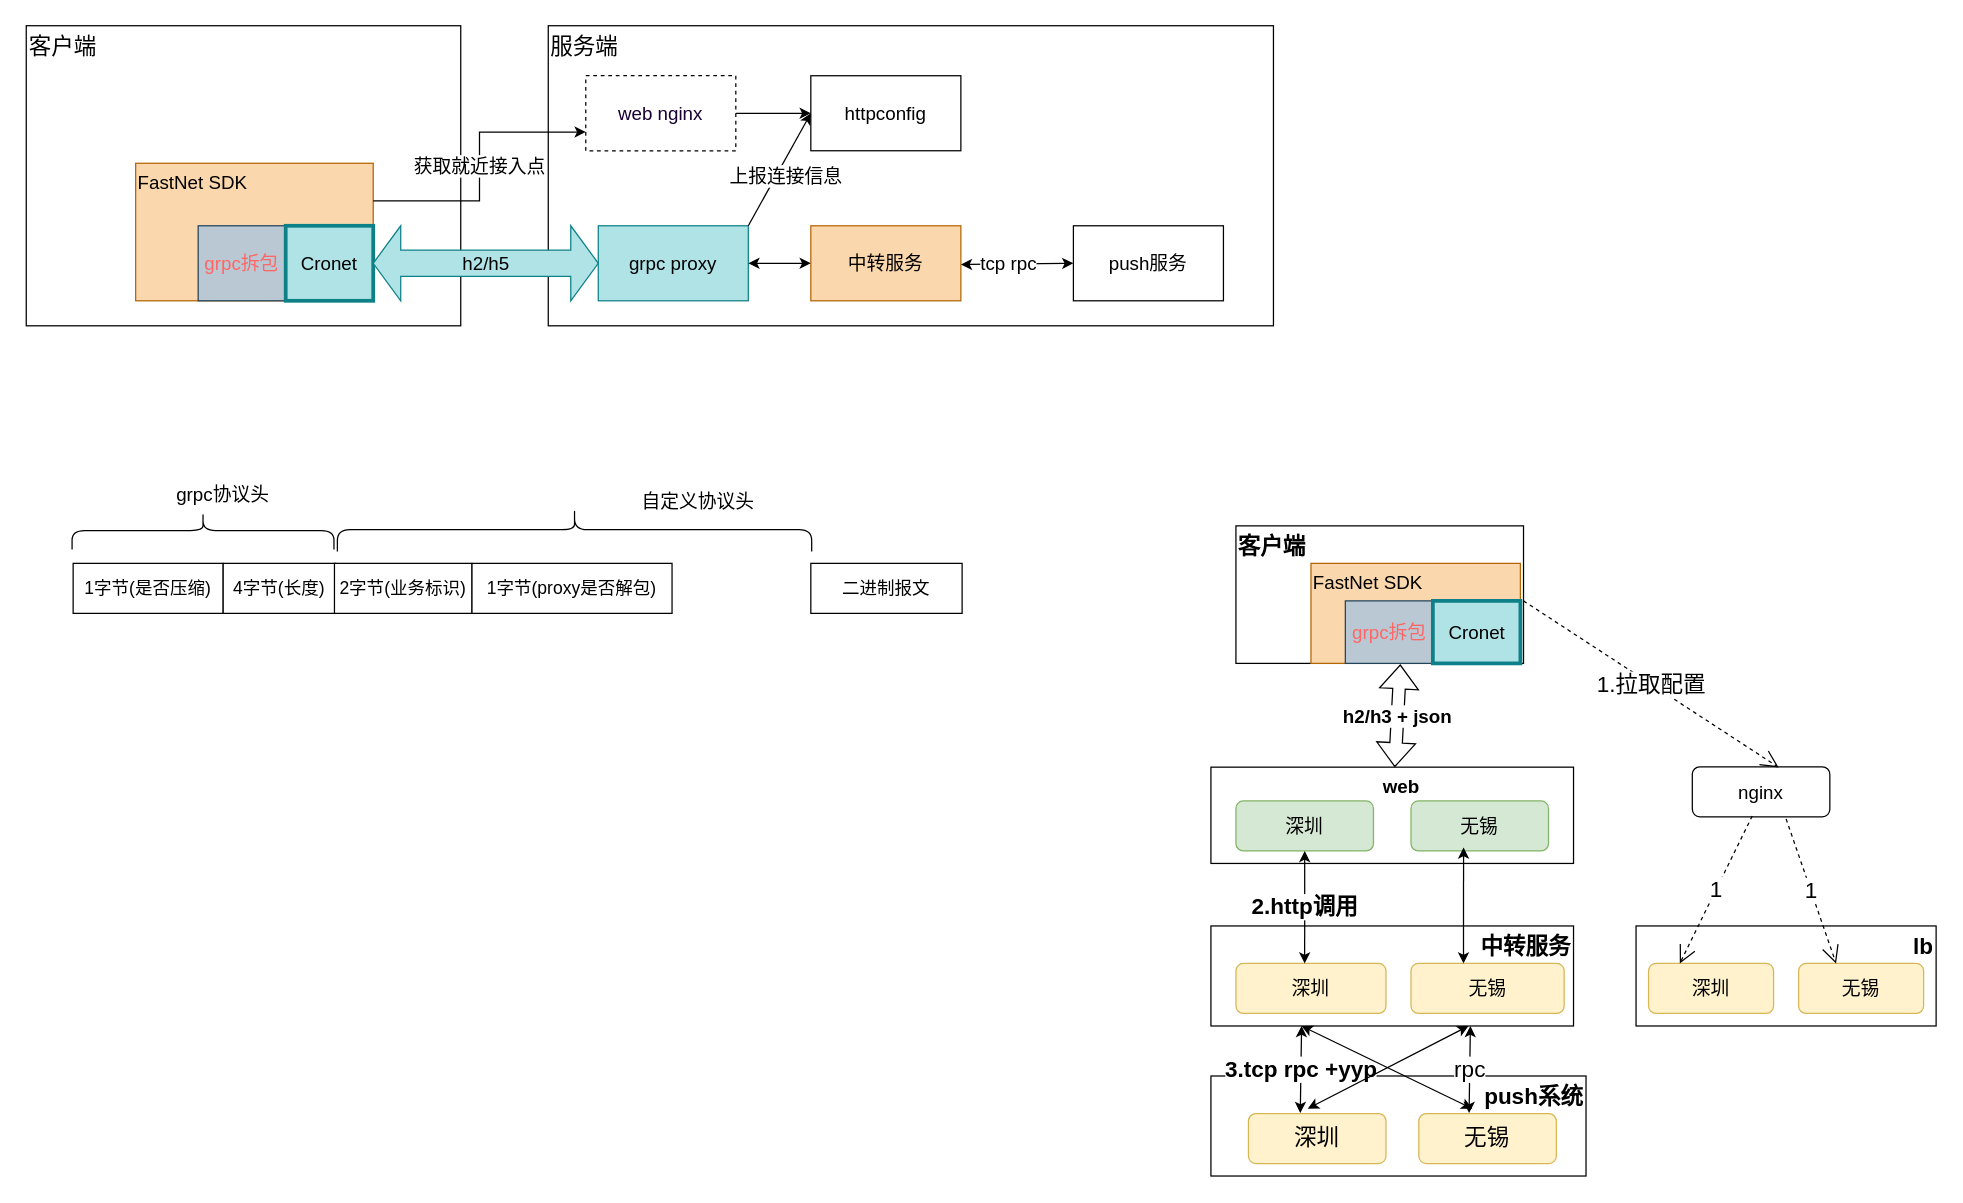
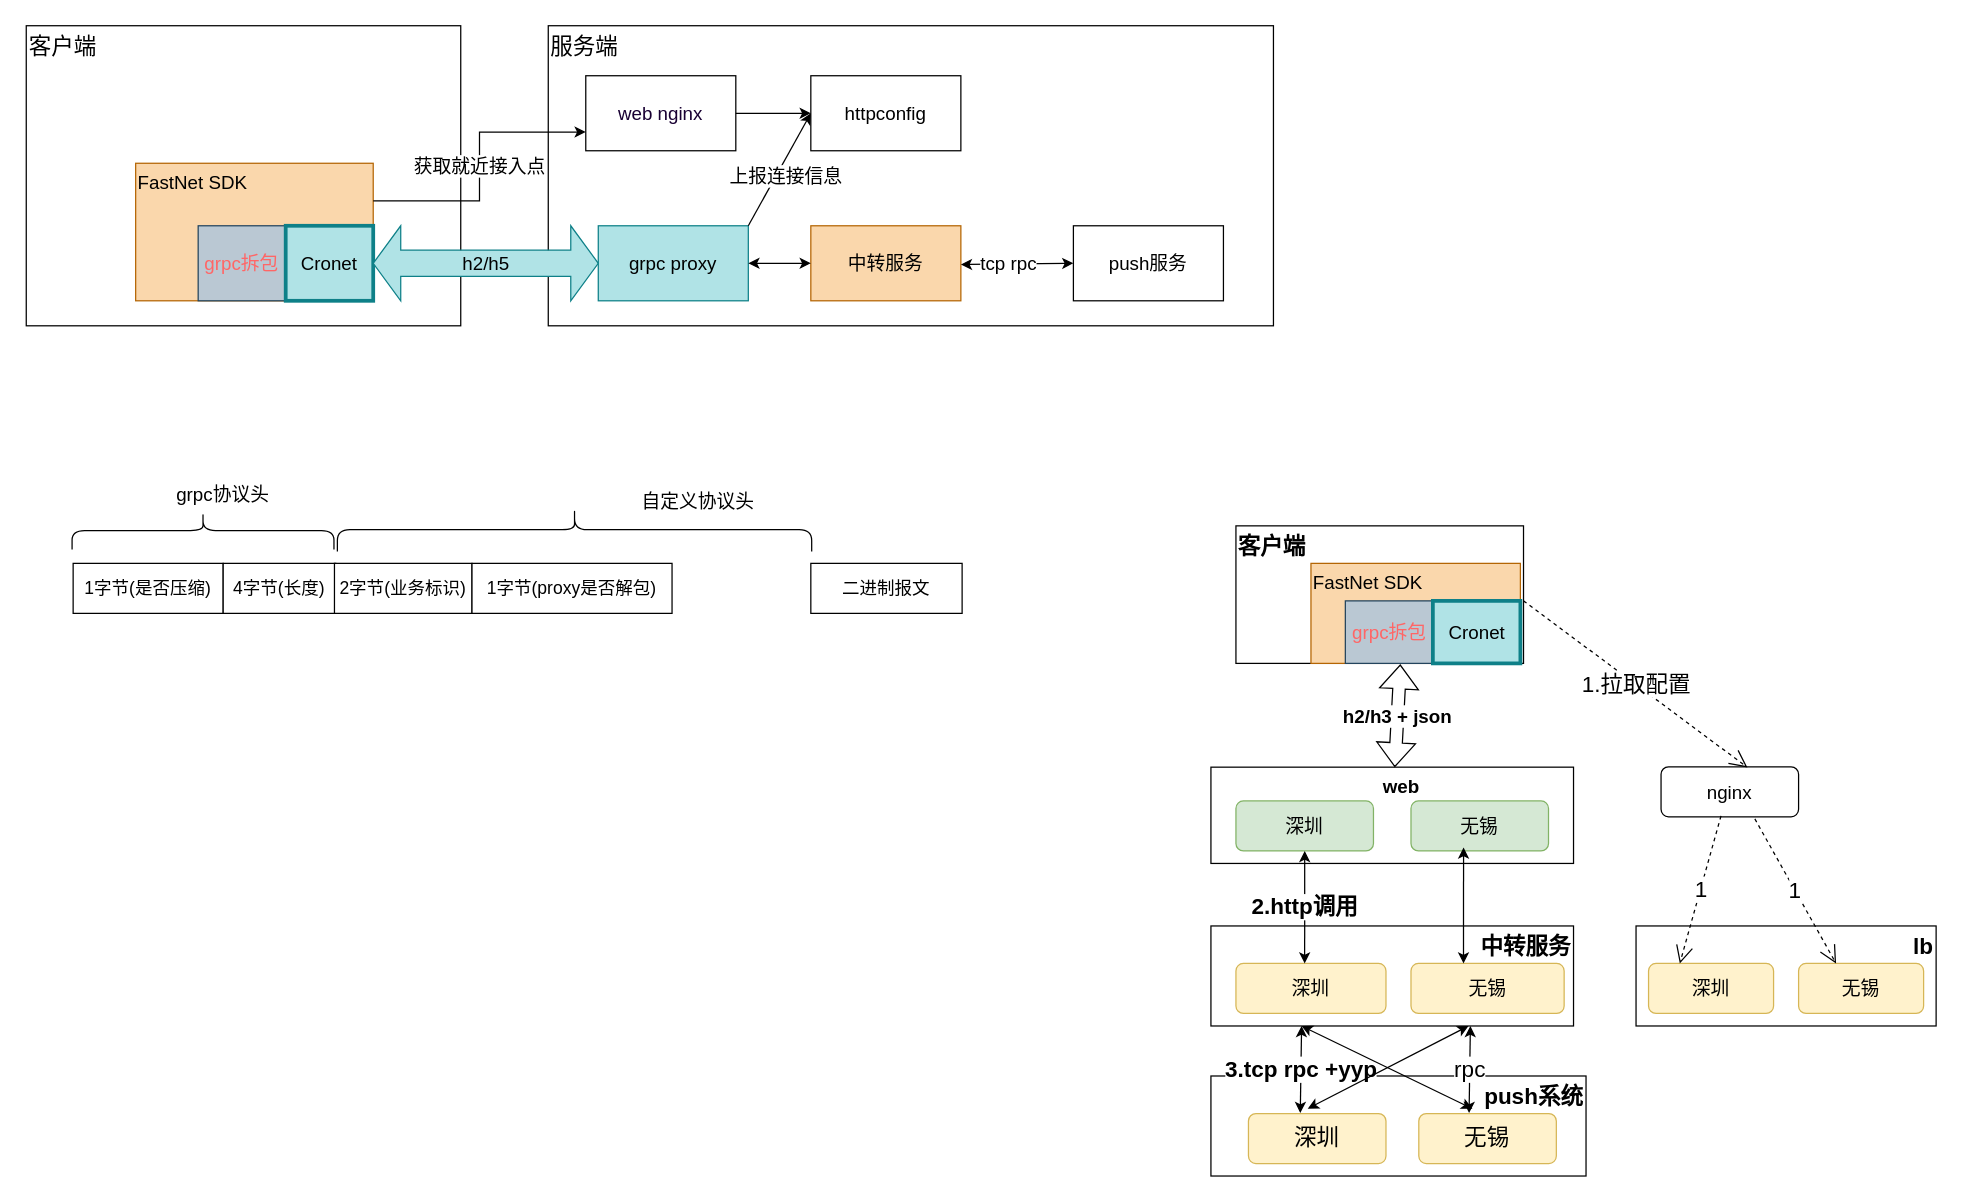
(661, 113) -> (661, 113)
(1761, 792) -> (1729, 792)
